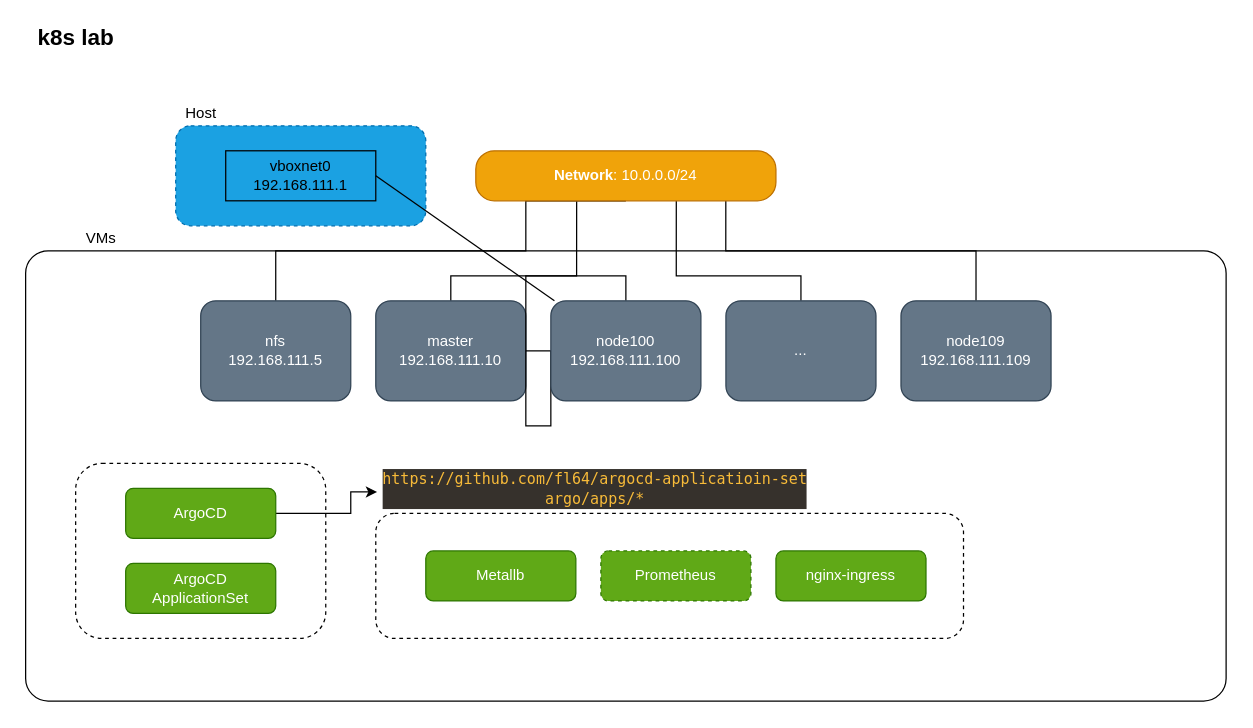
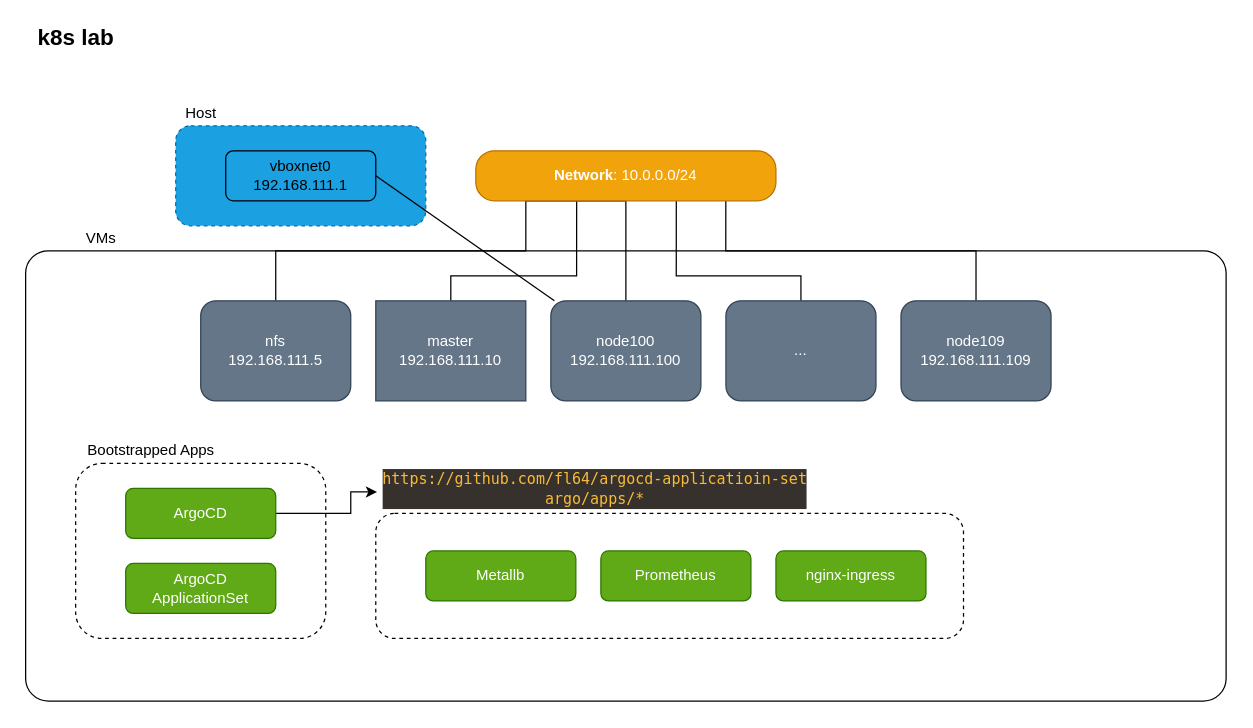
(301, 176) -> (301, 176)
(451, 351) -> (451, 351)
(541, 426) -> (626, 240)
none -> (151, 451)
(676, 576) -> (676, 576)
